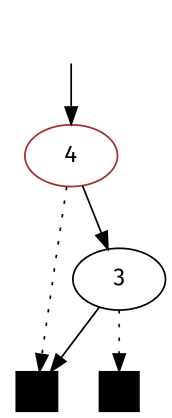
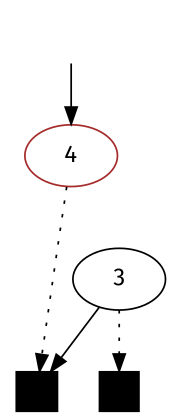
(92, 209) -> none
